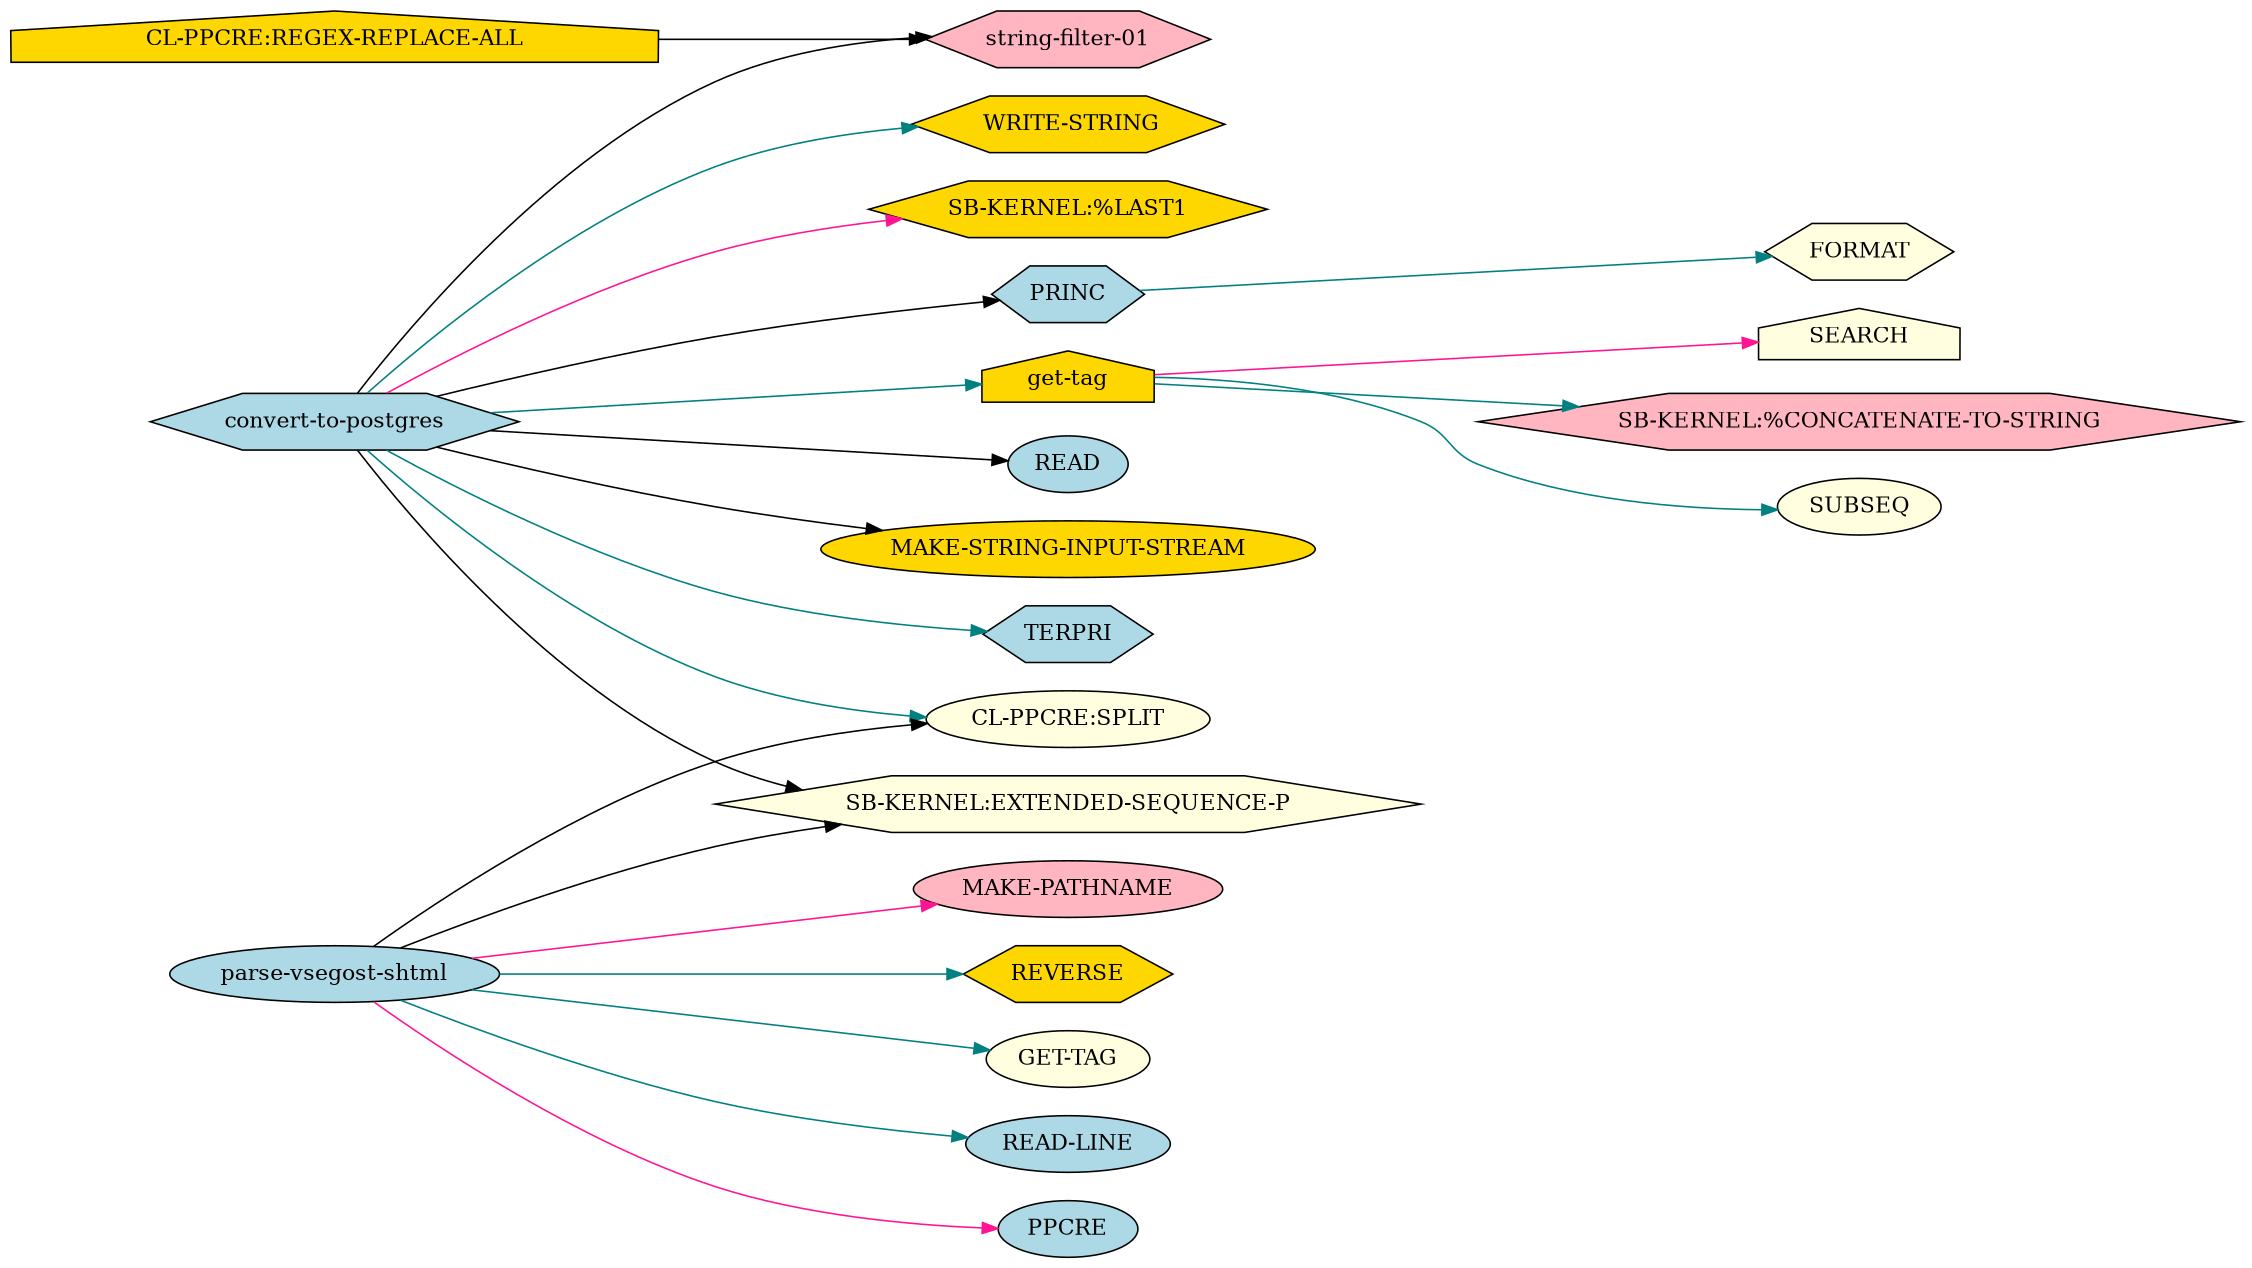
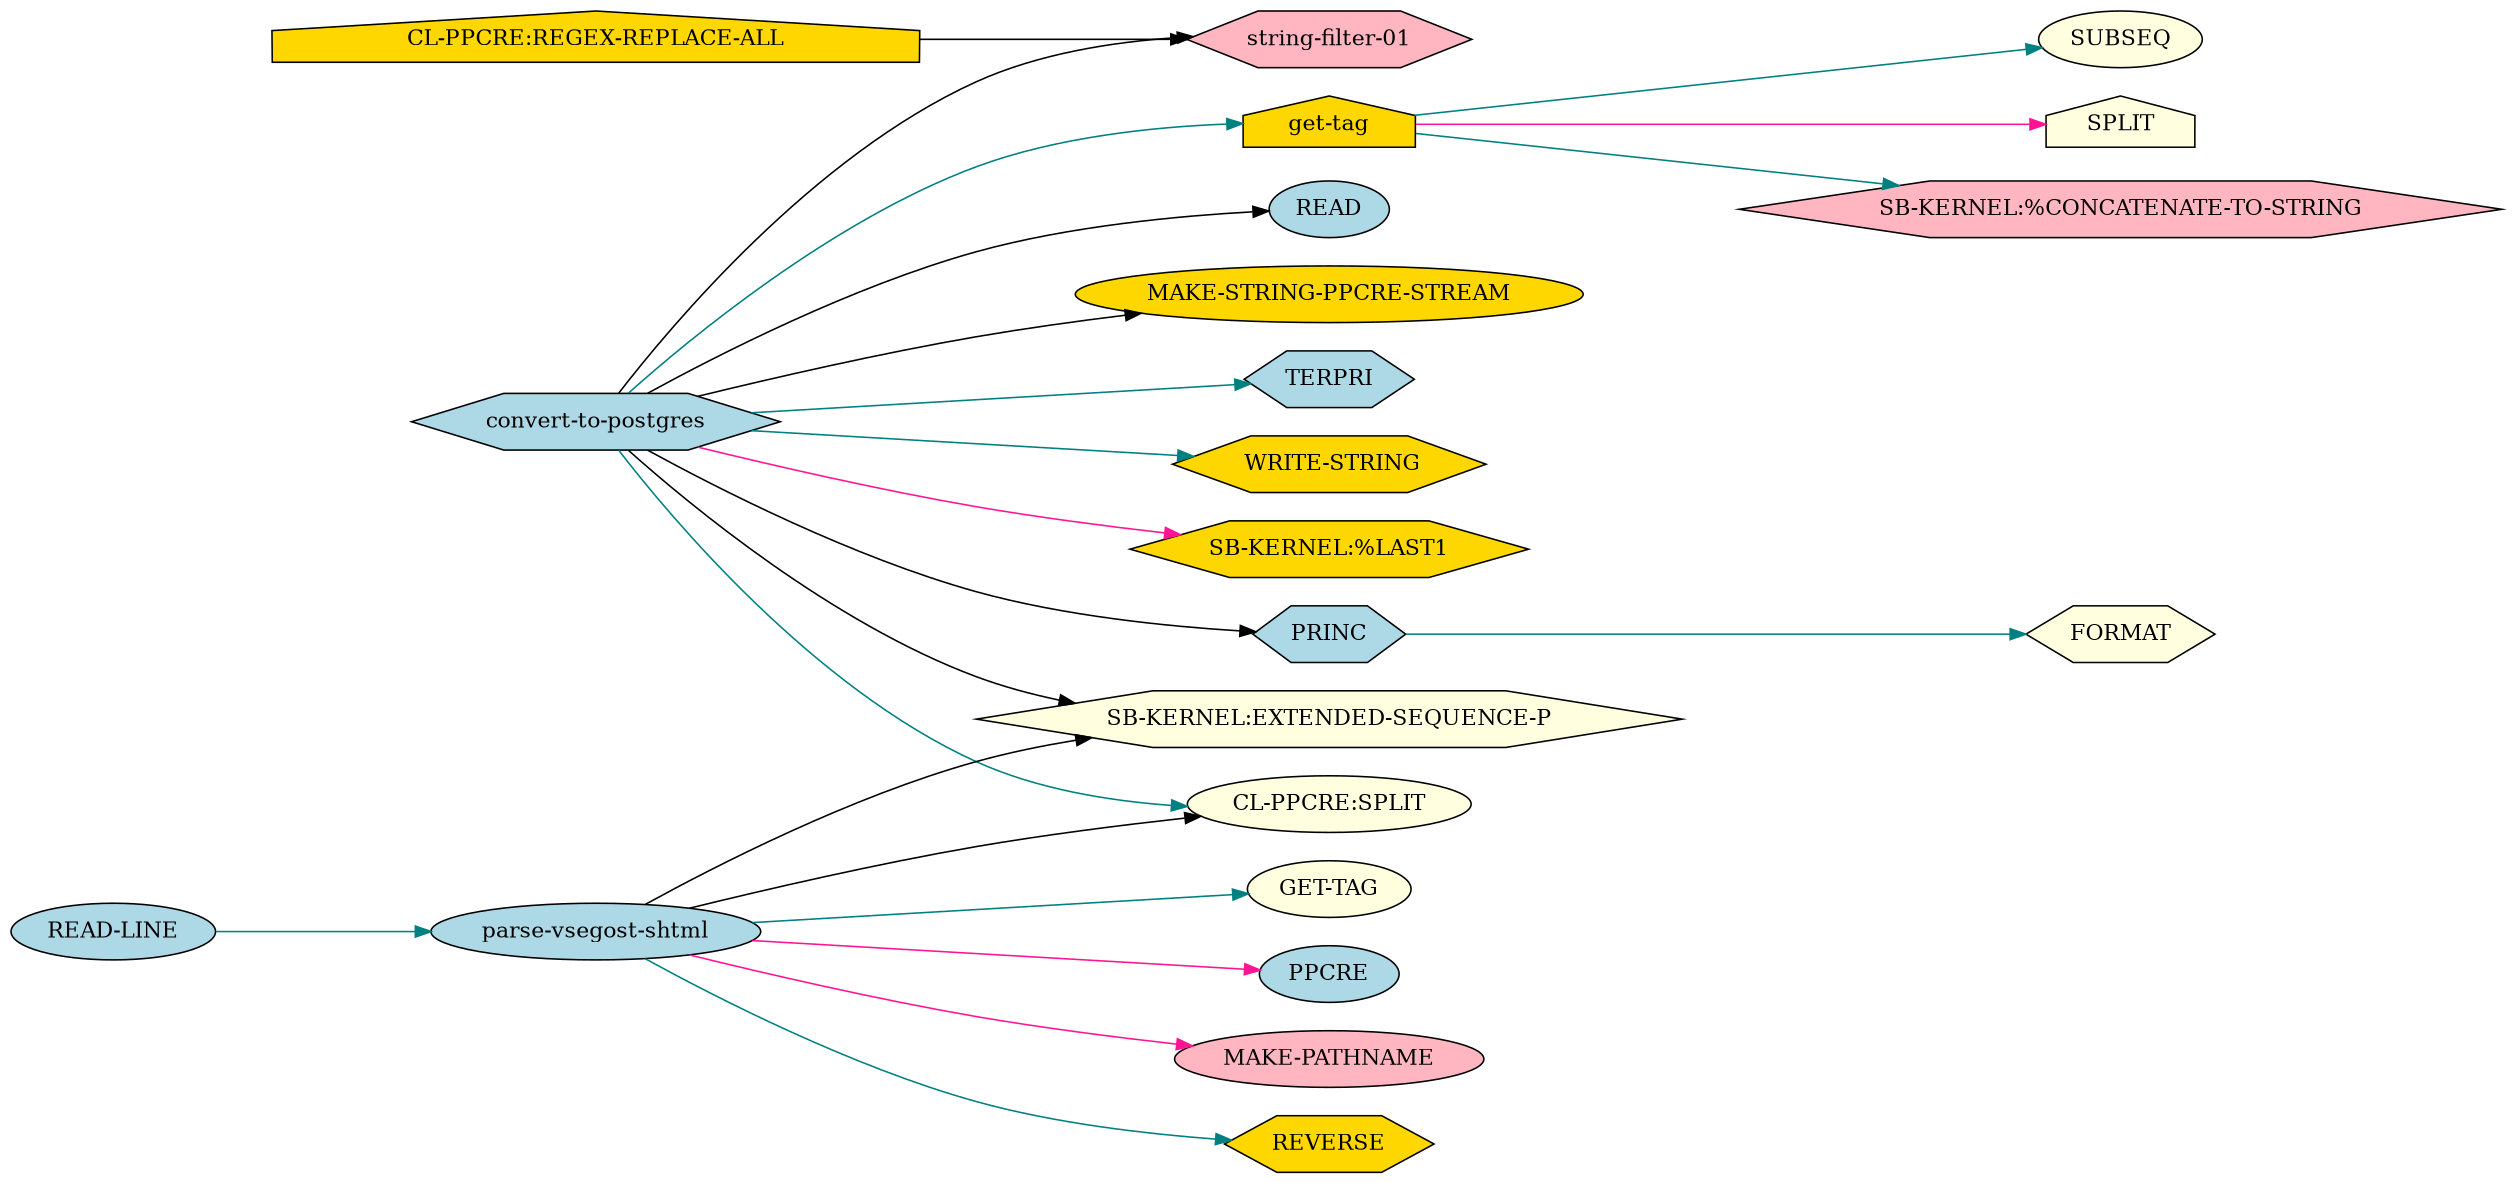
(1859, 337) -> (2120, 124)
(1068, 549) -> (1329, 294)
(671, 1091) -> (315, 932)
